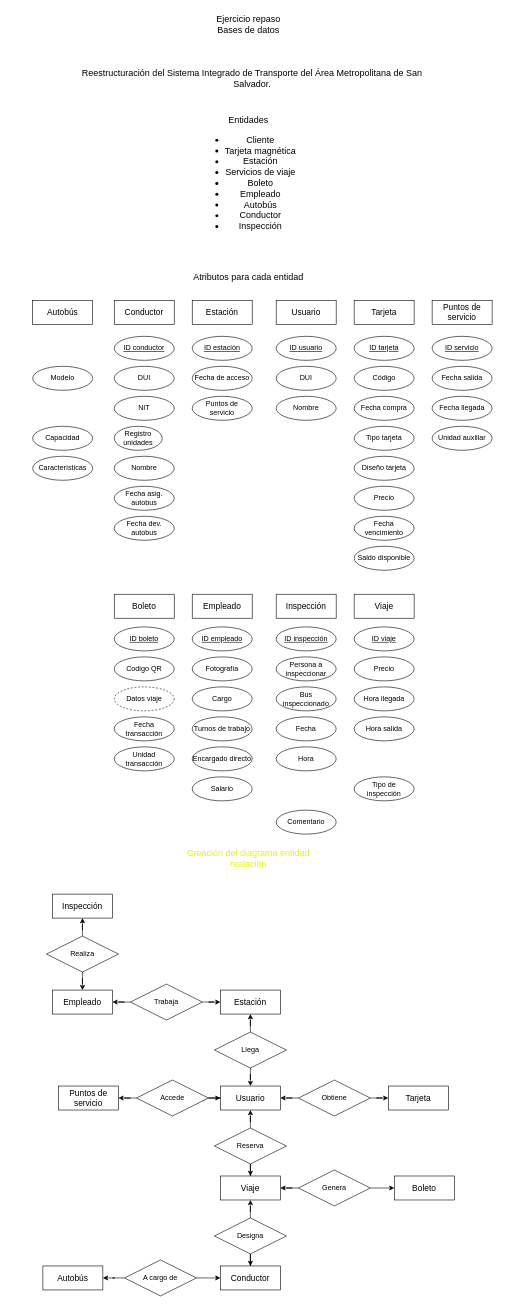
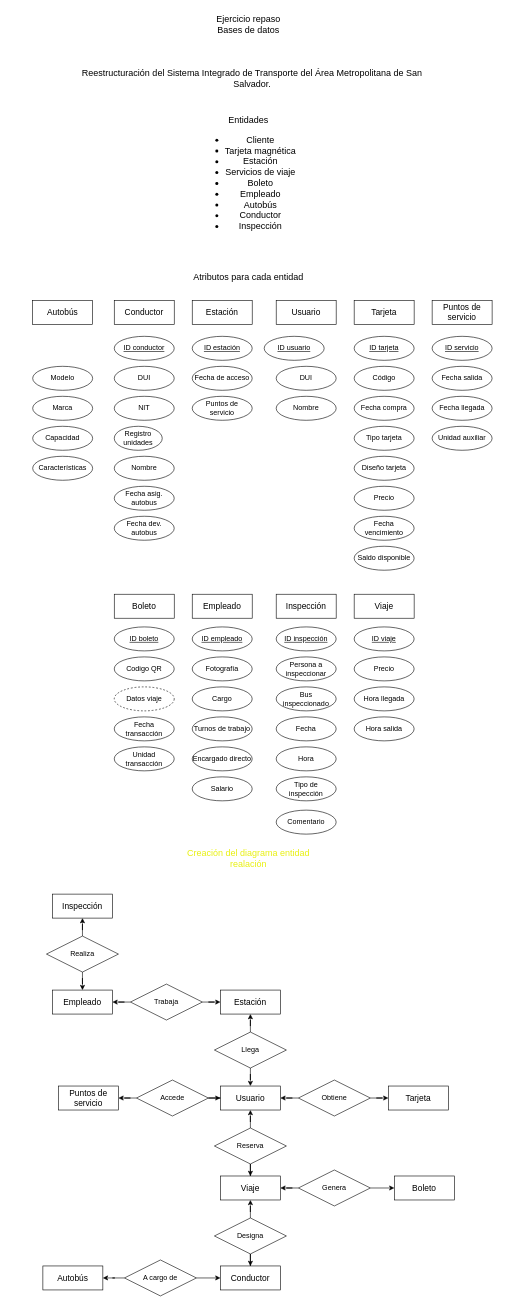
(306, 348) -> (294, 348)
none -> (63, 408)
(384, 789) -> (306, 789)
